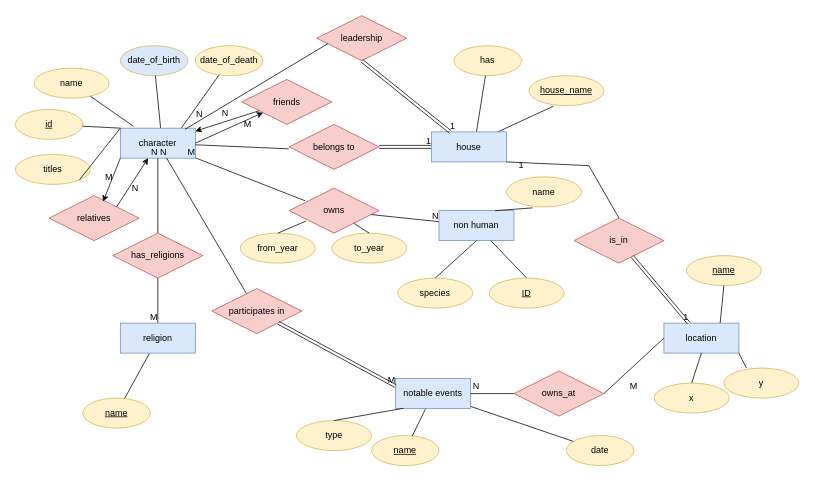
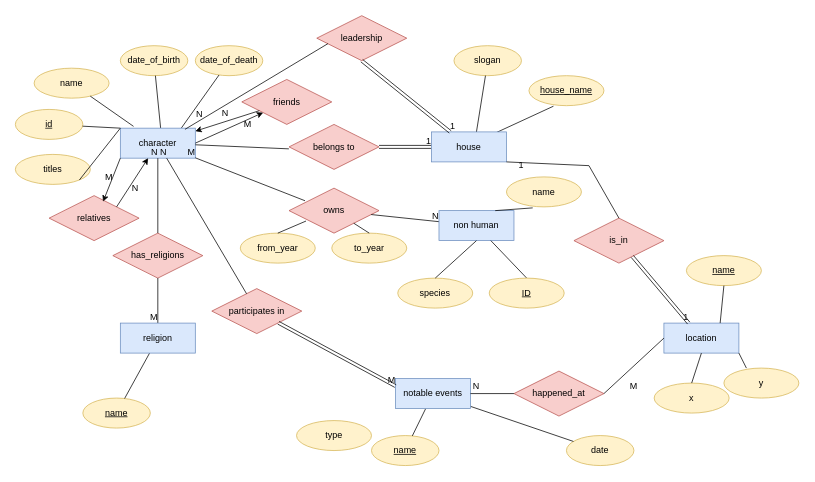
(154, 60) -> (154, 60)
(488, 60) -> (488, 60)
(559, 393) -> (559, 393)
(369, 414) -> none
